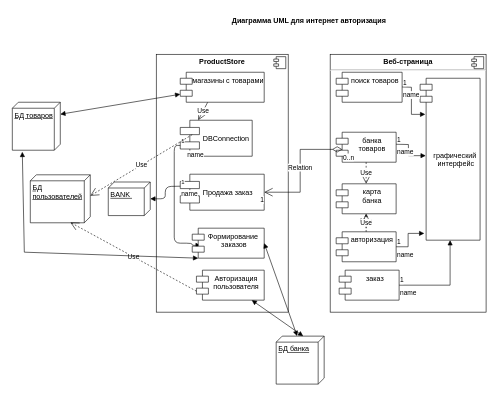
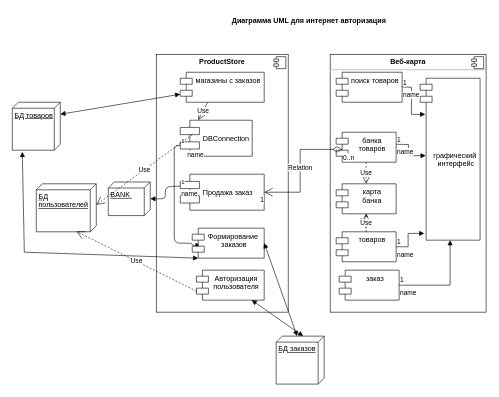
(354, 54) -> (348, 54)
(228, 80) -> (228, 80)
(60, 199) -> (66, 208)
(372, 240) -> (372, 240)
(294, 350) -> (298, 350)
